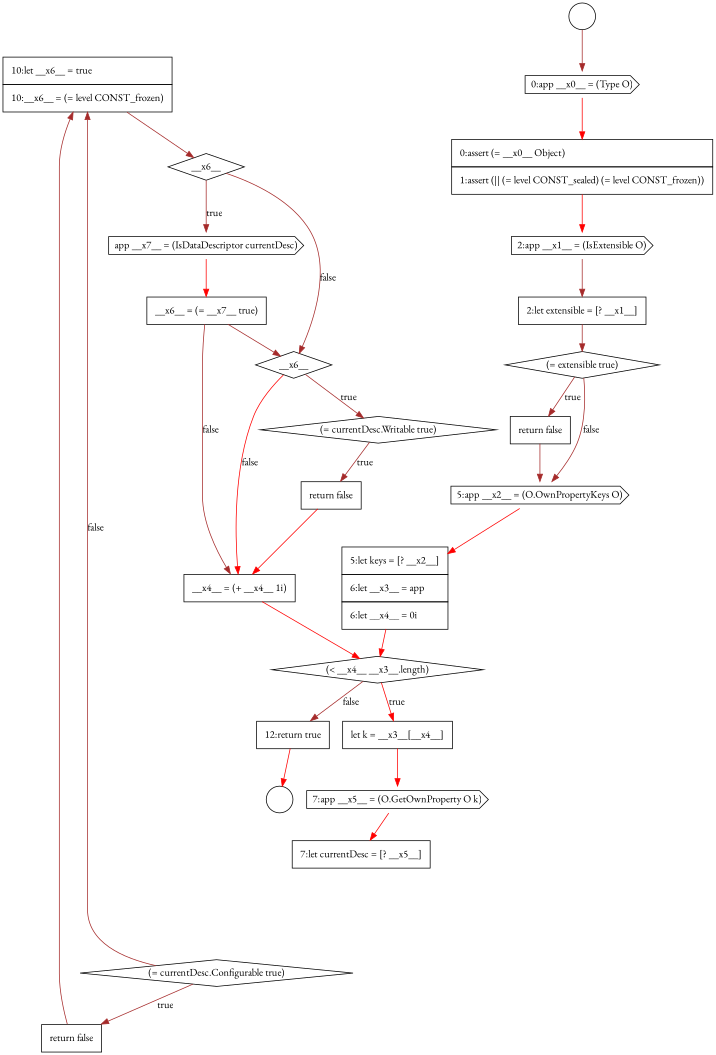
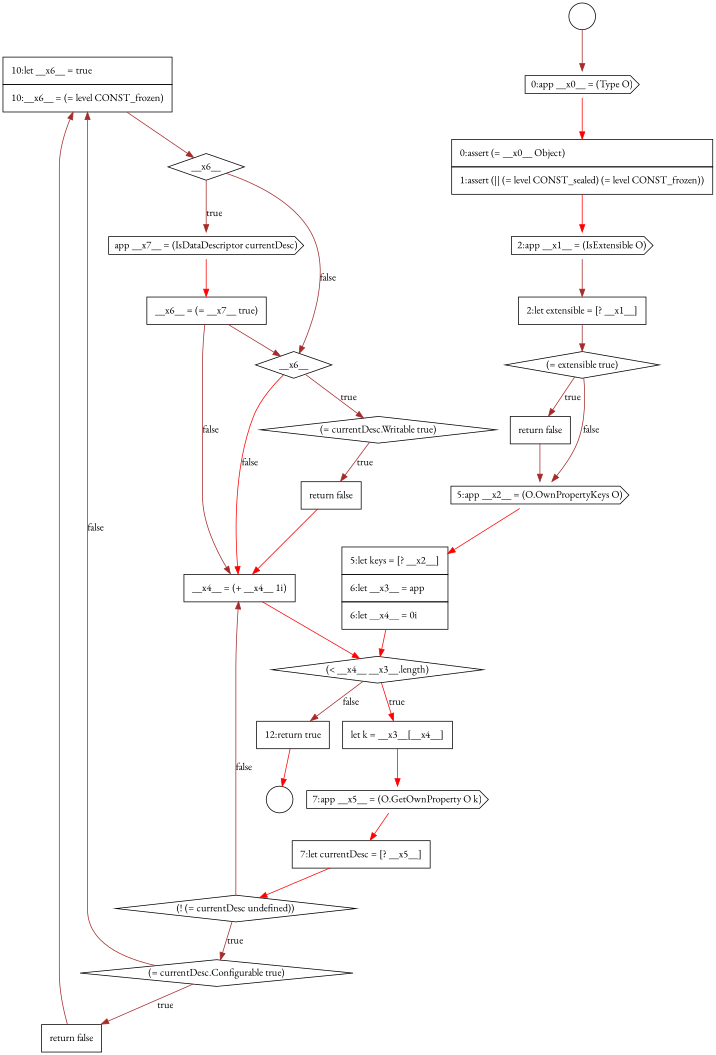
none -> (236, 909)
